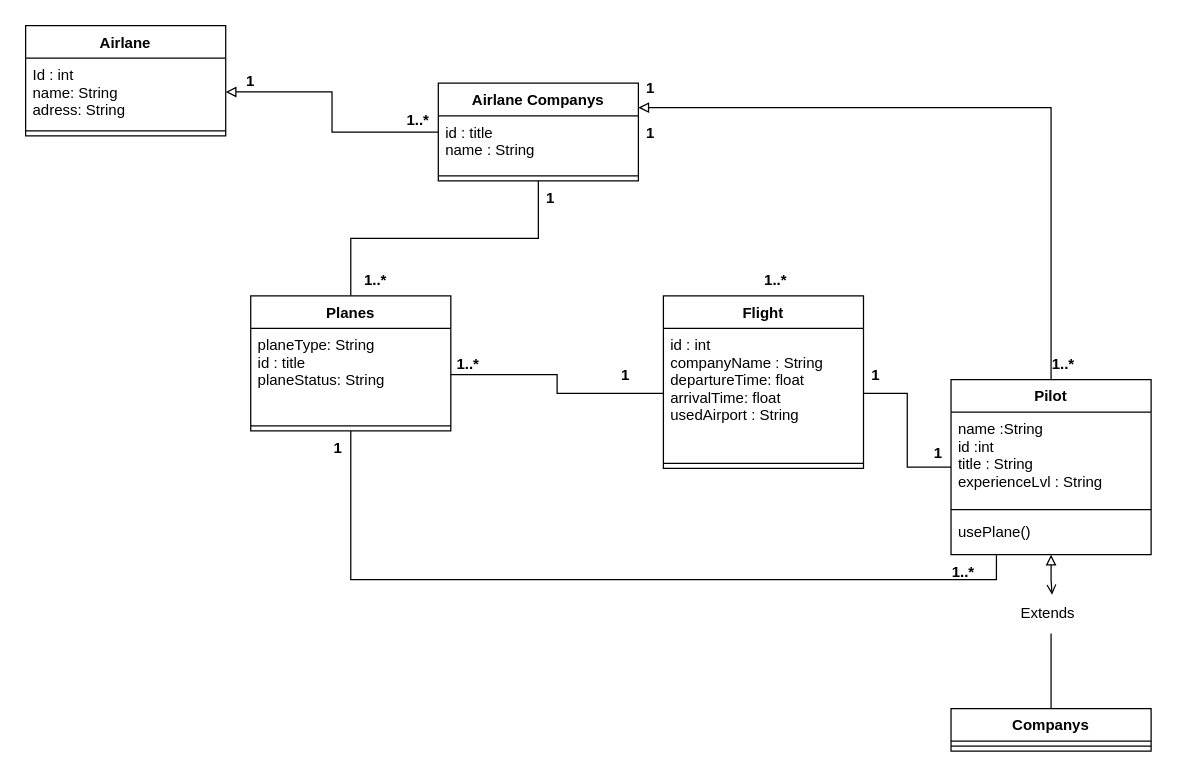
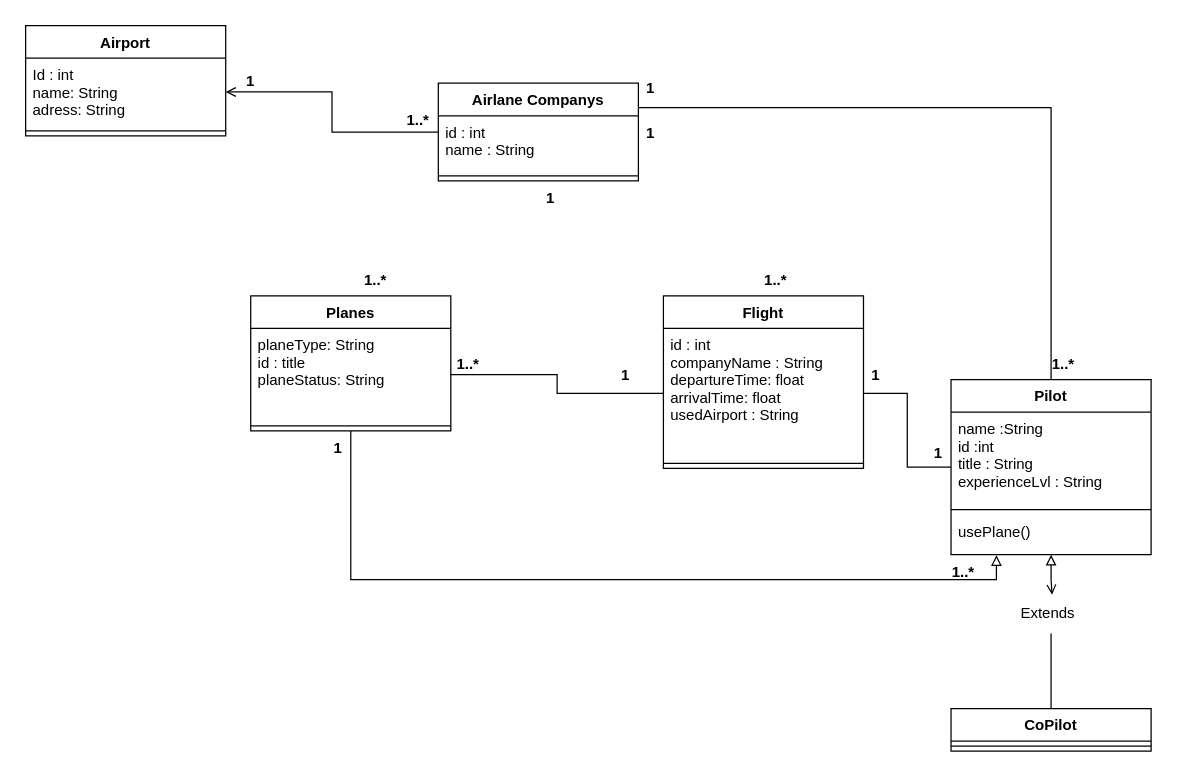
(125, 43) -> (125, 43)
(237, 92) -> (233, 92)
(649, 108) -> (644, 108)
(475, 133) -> (469, 133)
(444, 238) -> none
(996, 562) -> (996, 566)
(1050, 725) -> (1050, 725)
